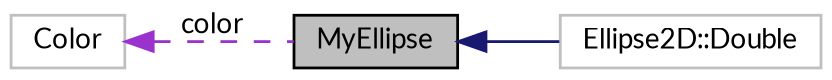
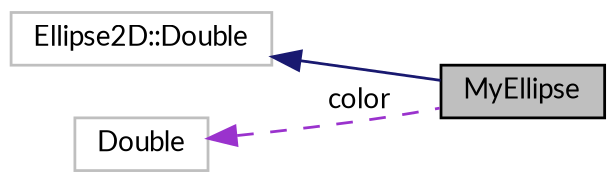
(68, 42) -> (141, 144)
(523, 42) -> (370, 71)
